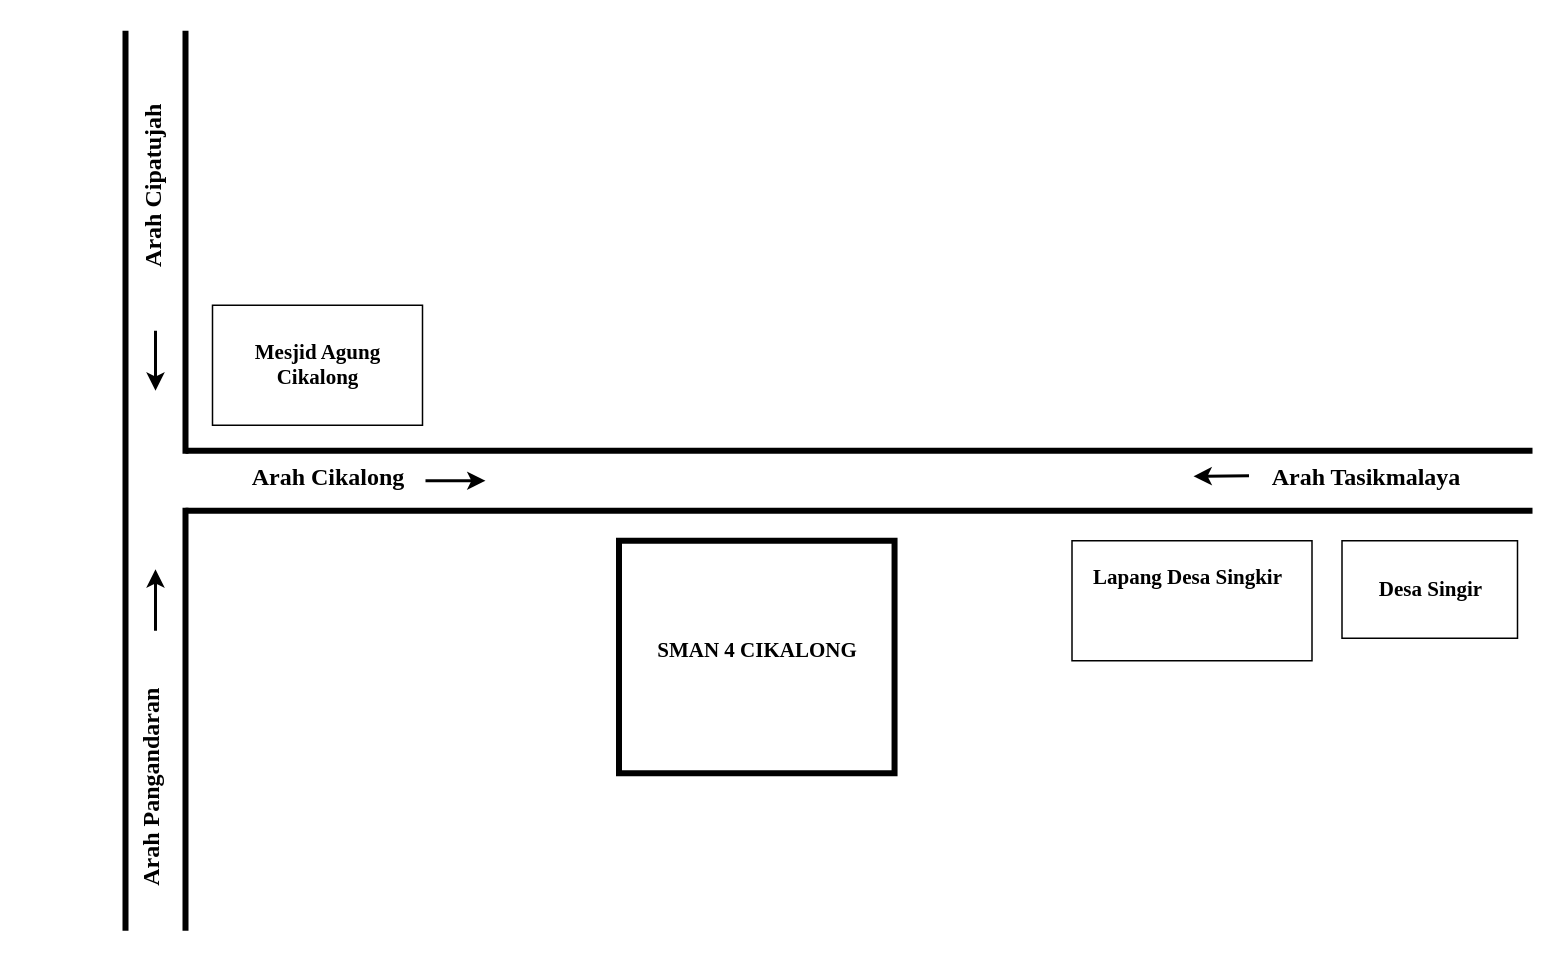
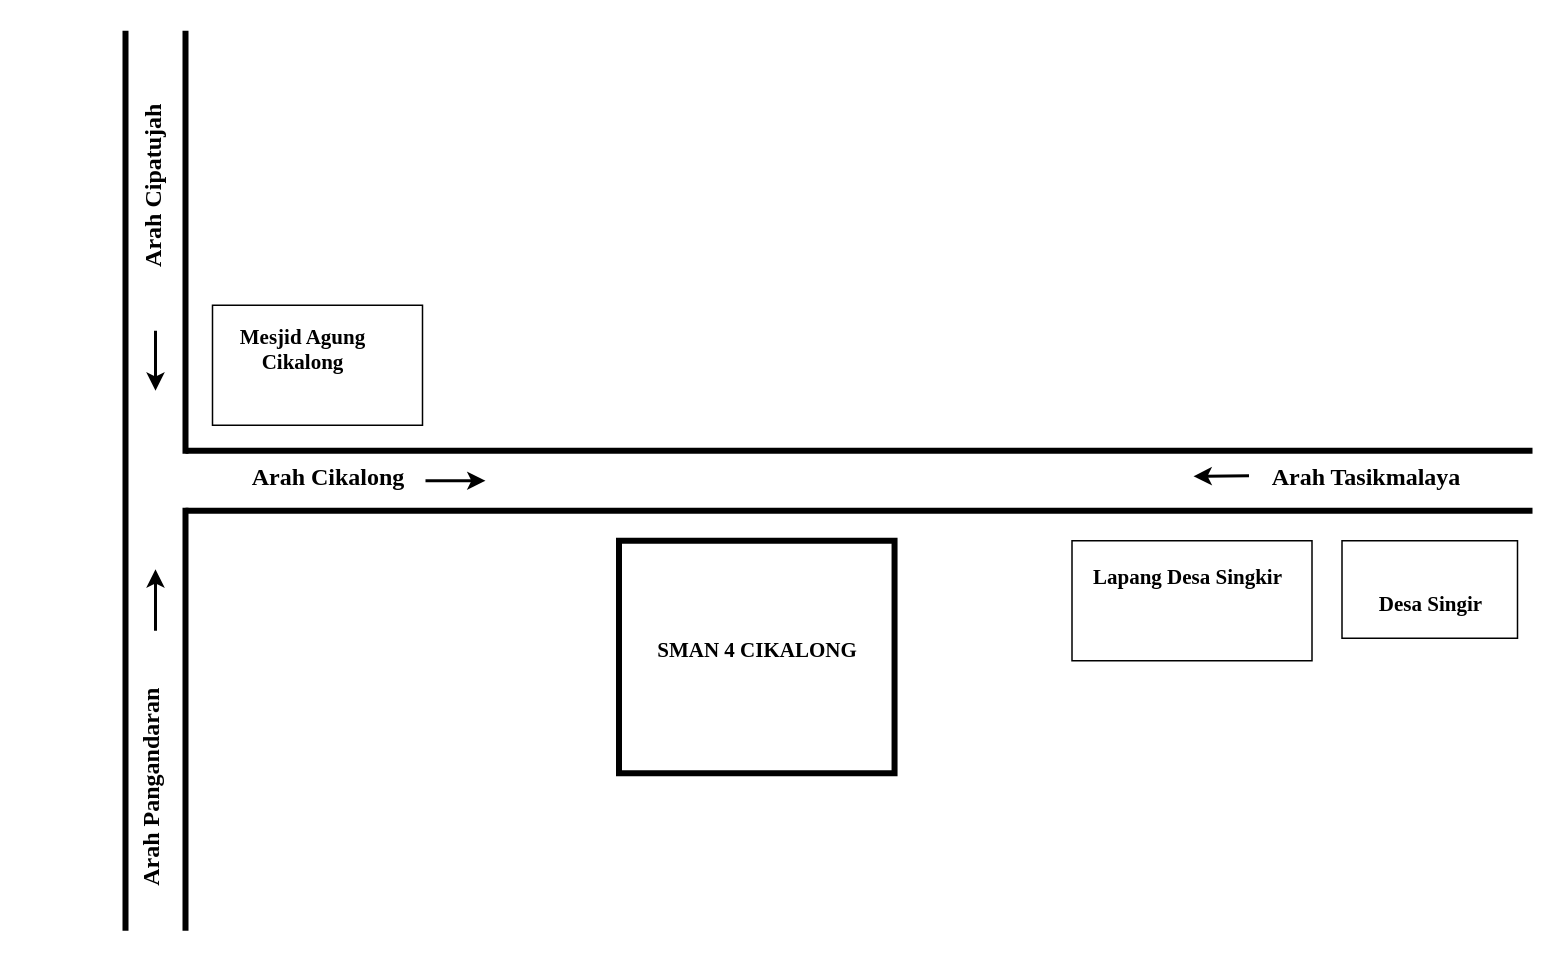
(317, 365) -> (302, 350)
(1430, 590) -> (1430, 605)
